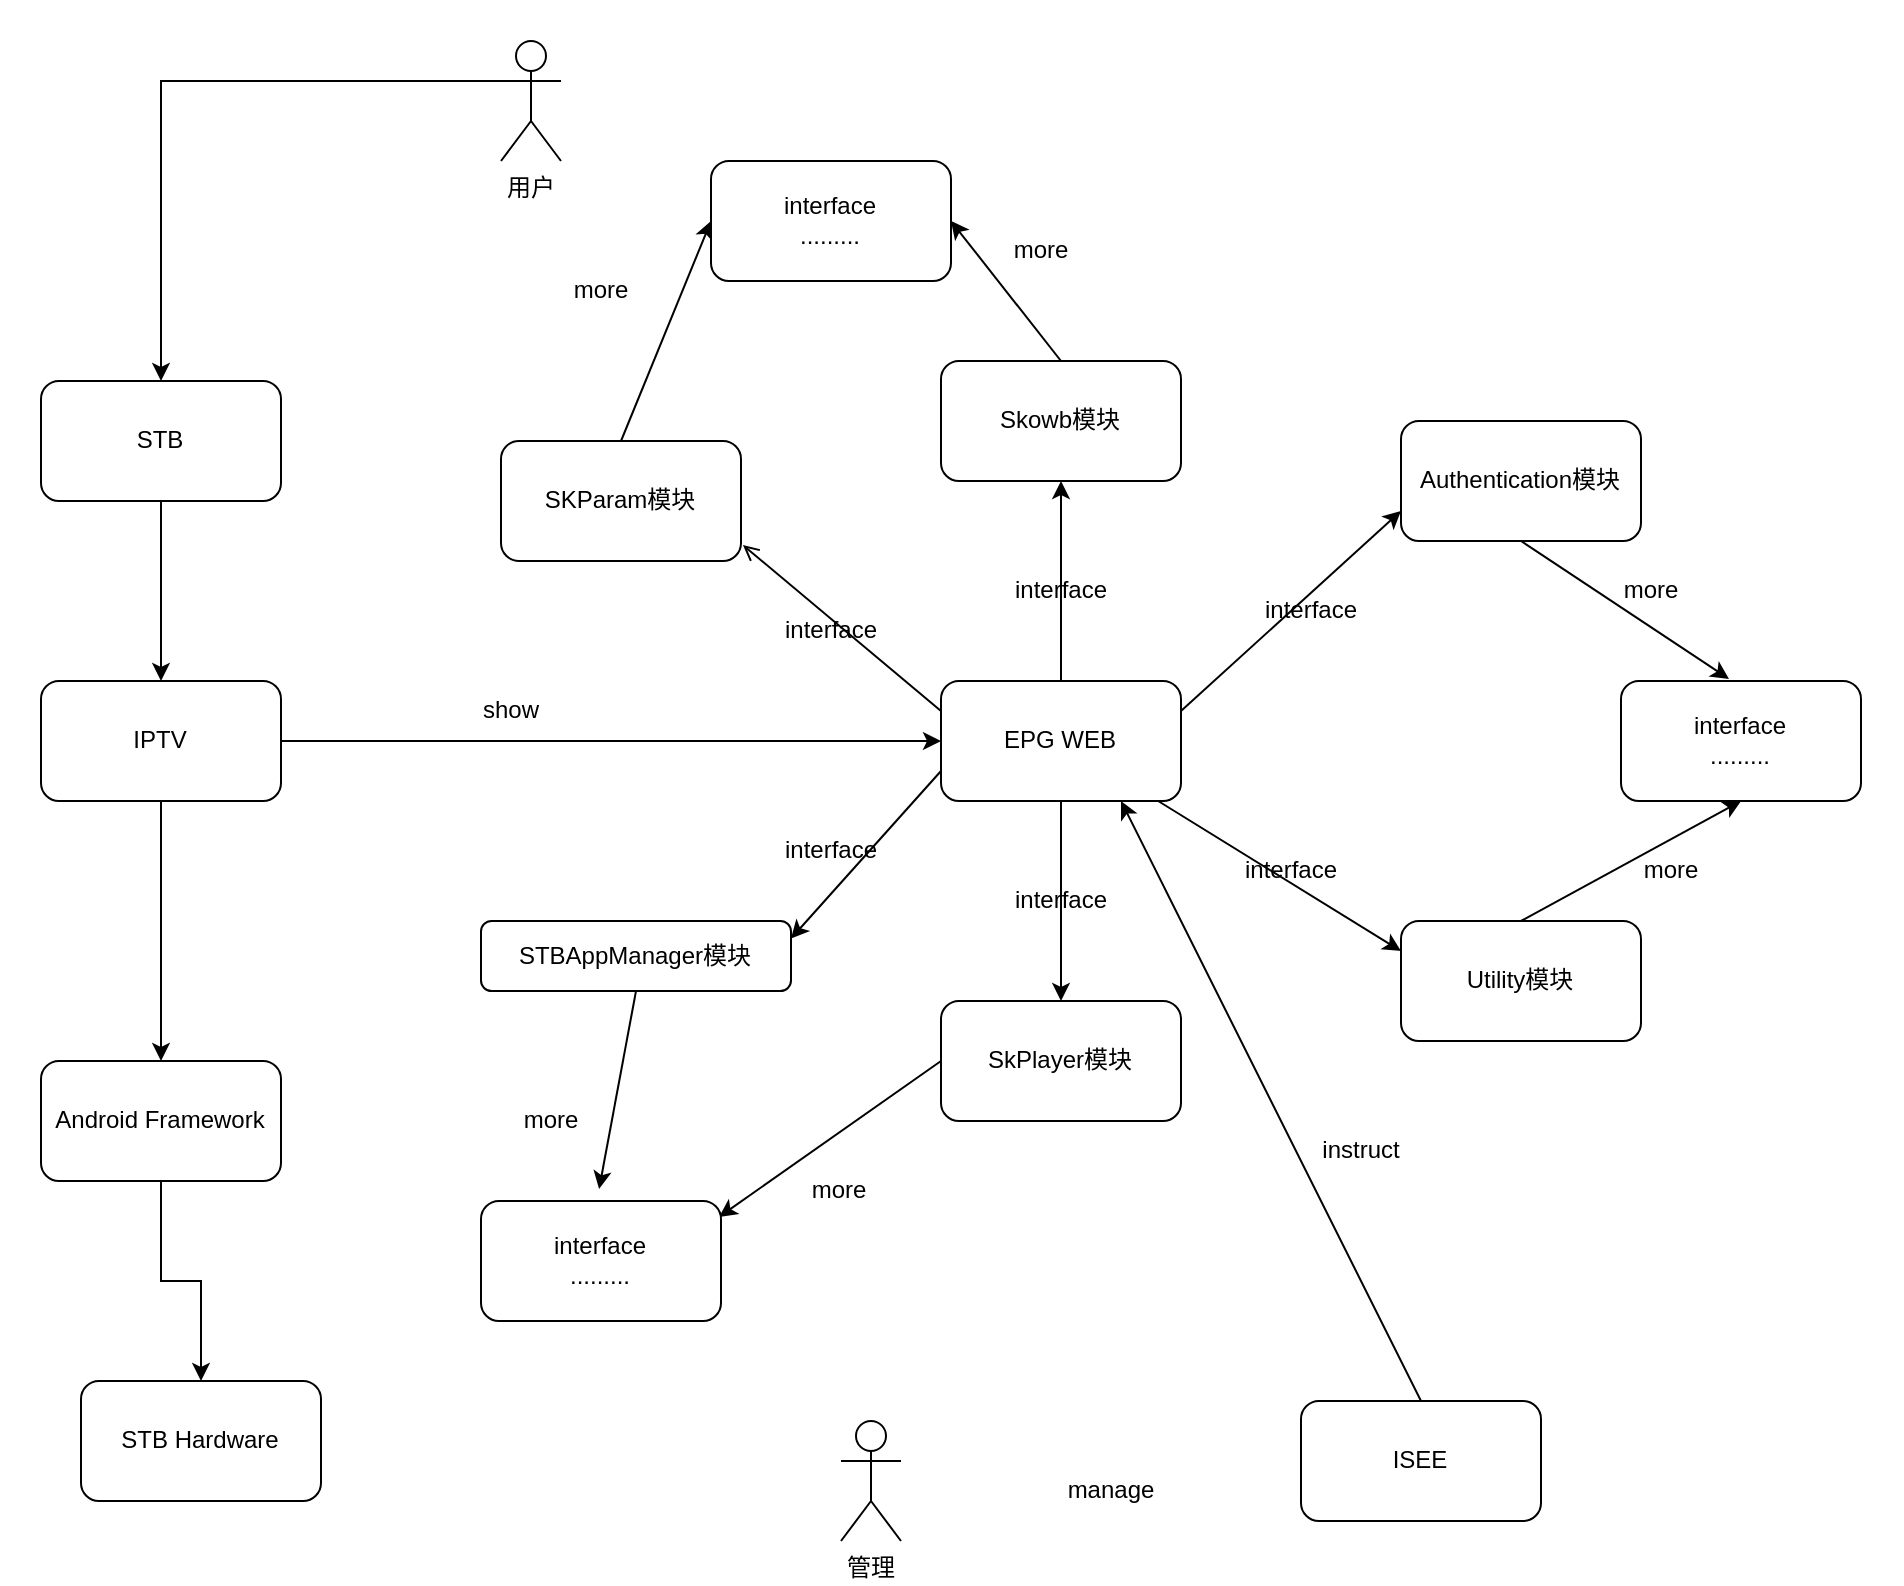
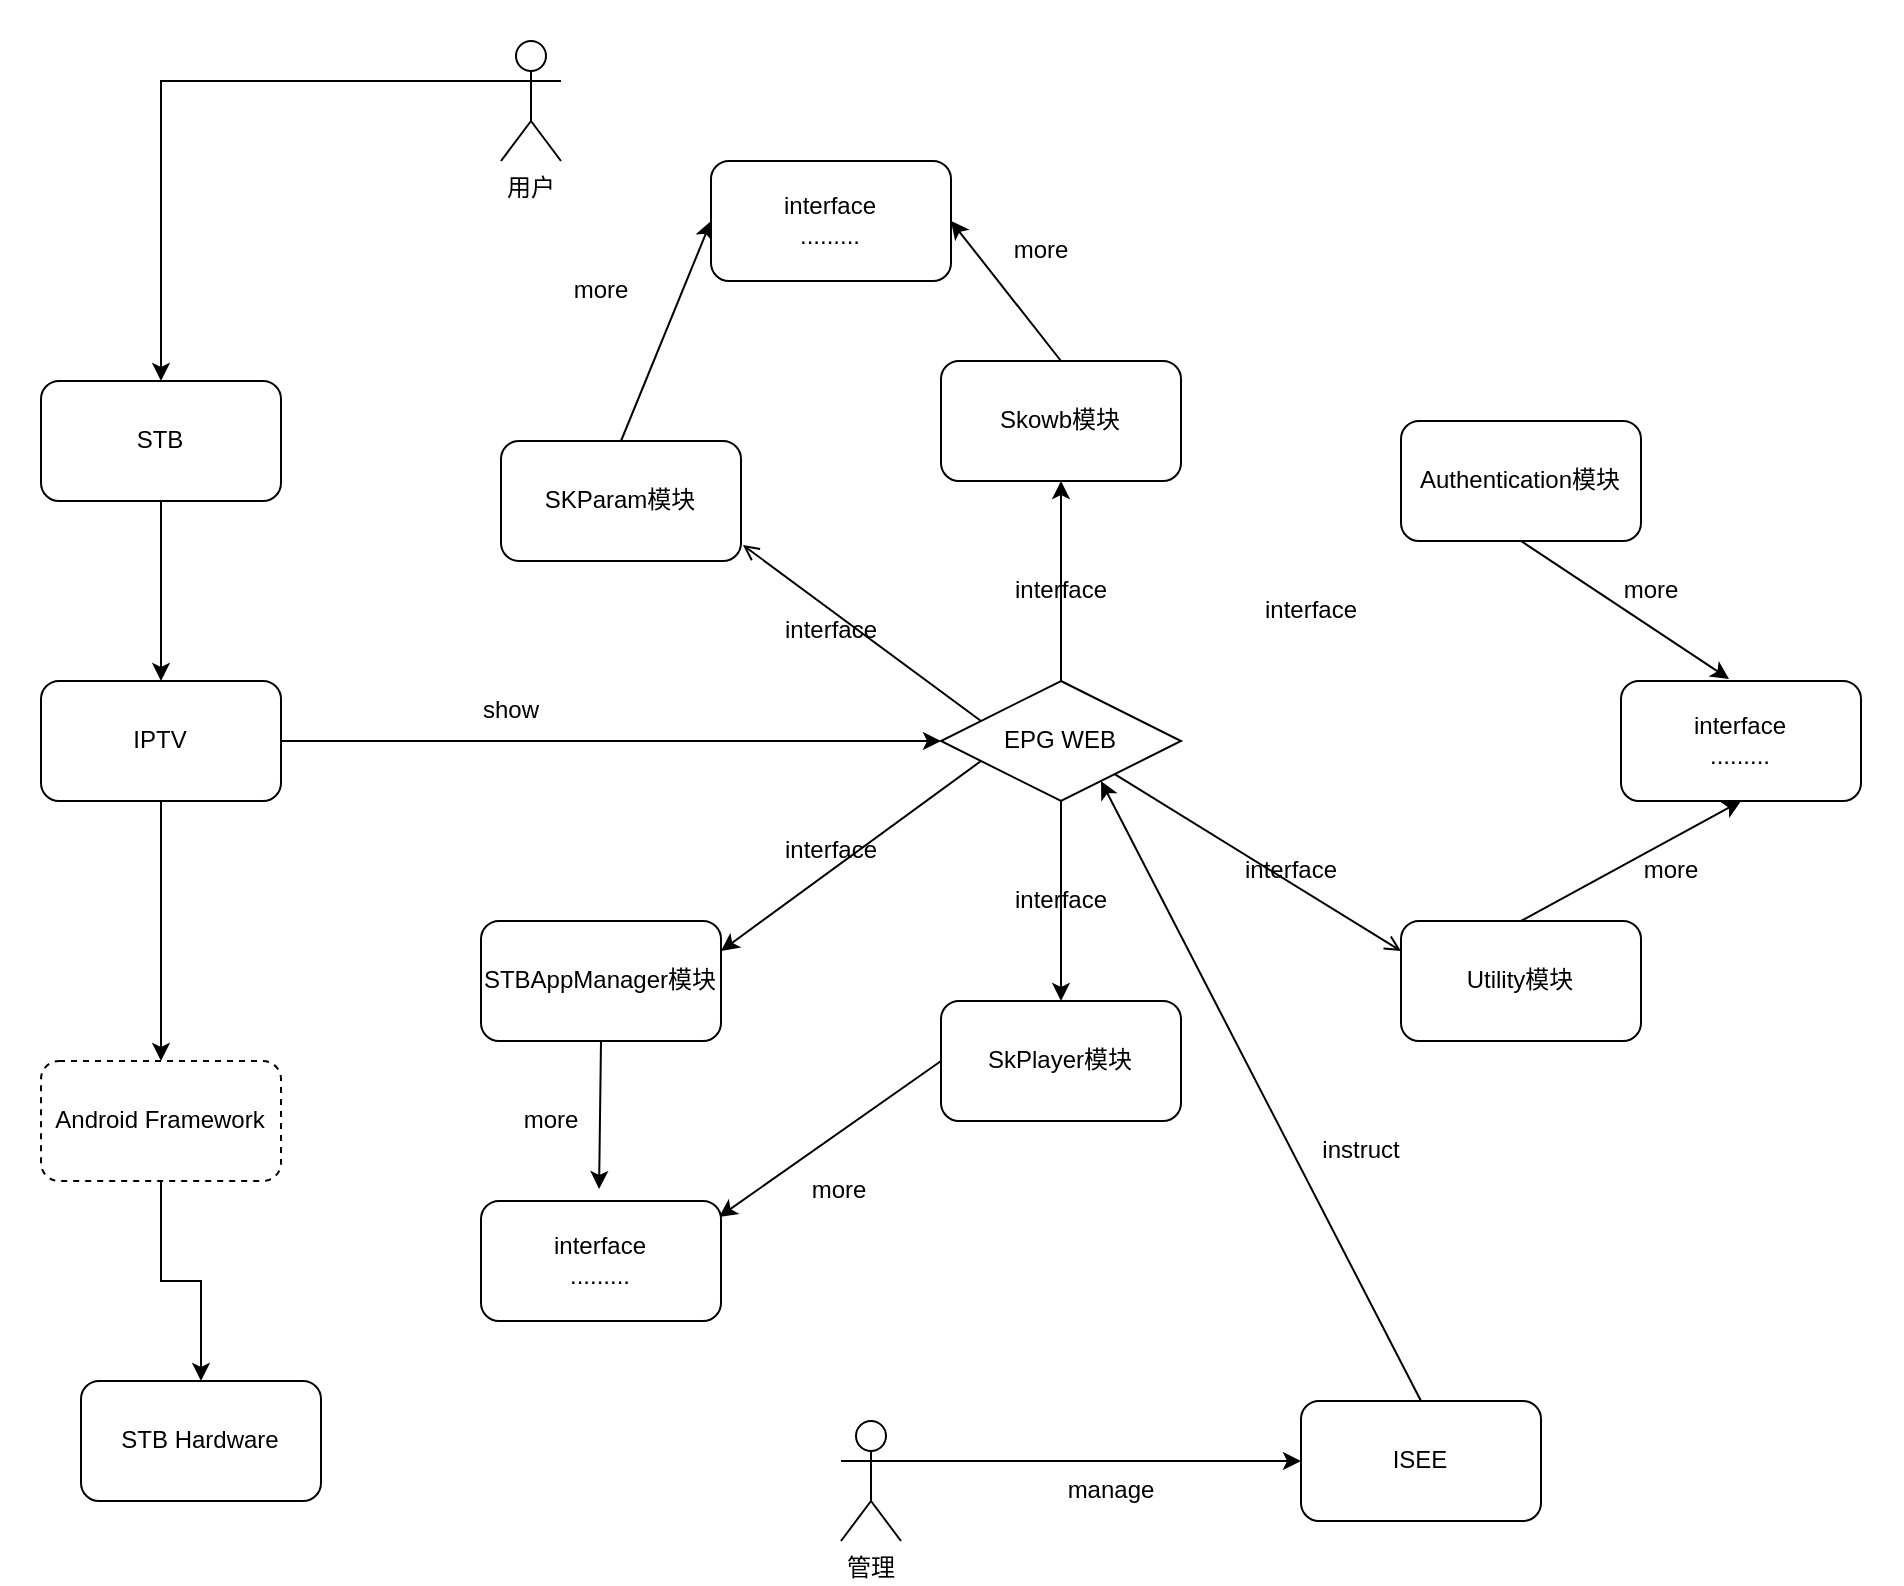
(1286, 615) -> none
(1061, 741) -> (1061, 741)
(1388, 943) -> (1390, 944)
(636, 956) -> (601, 981)
(161, 1121) -> (161, 1121)
none -> (1095, 1461)
